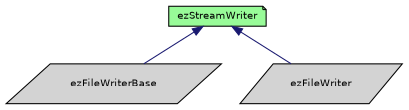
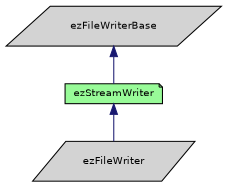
(169, 48) -> (114, 70)
